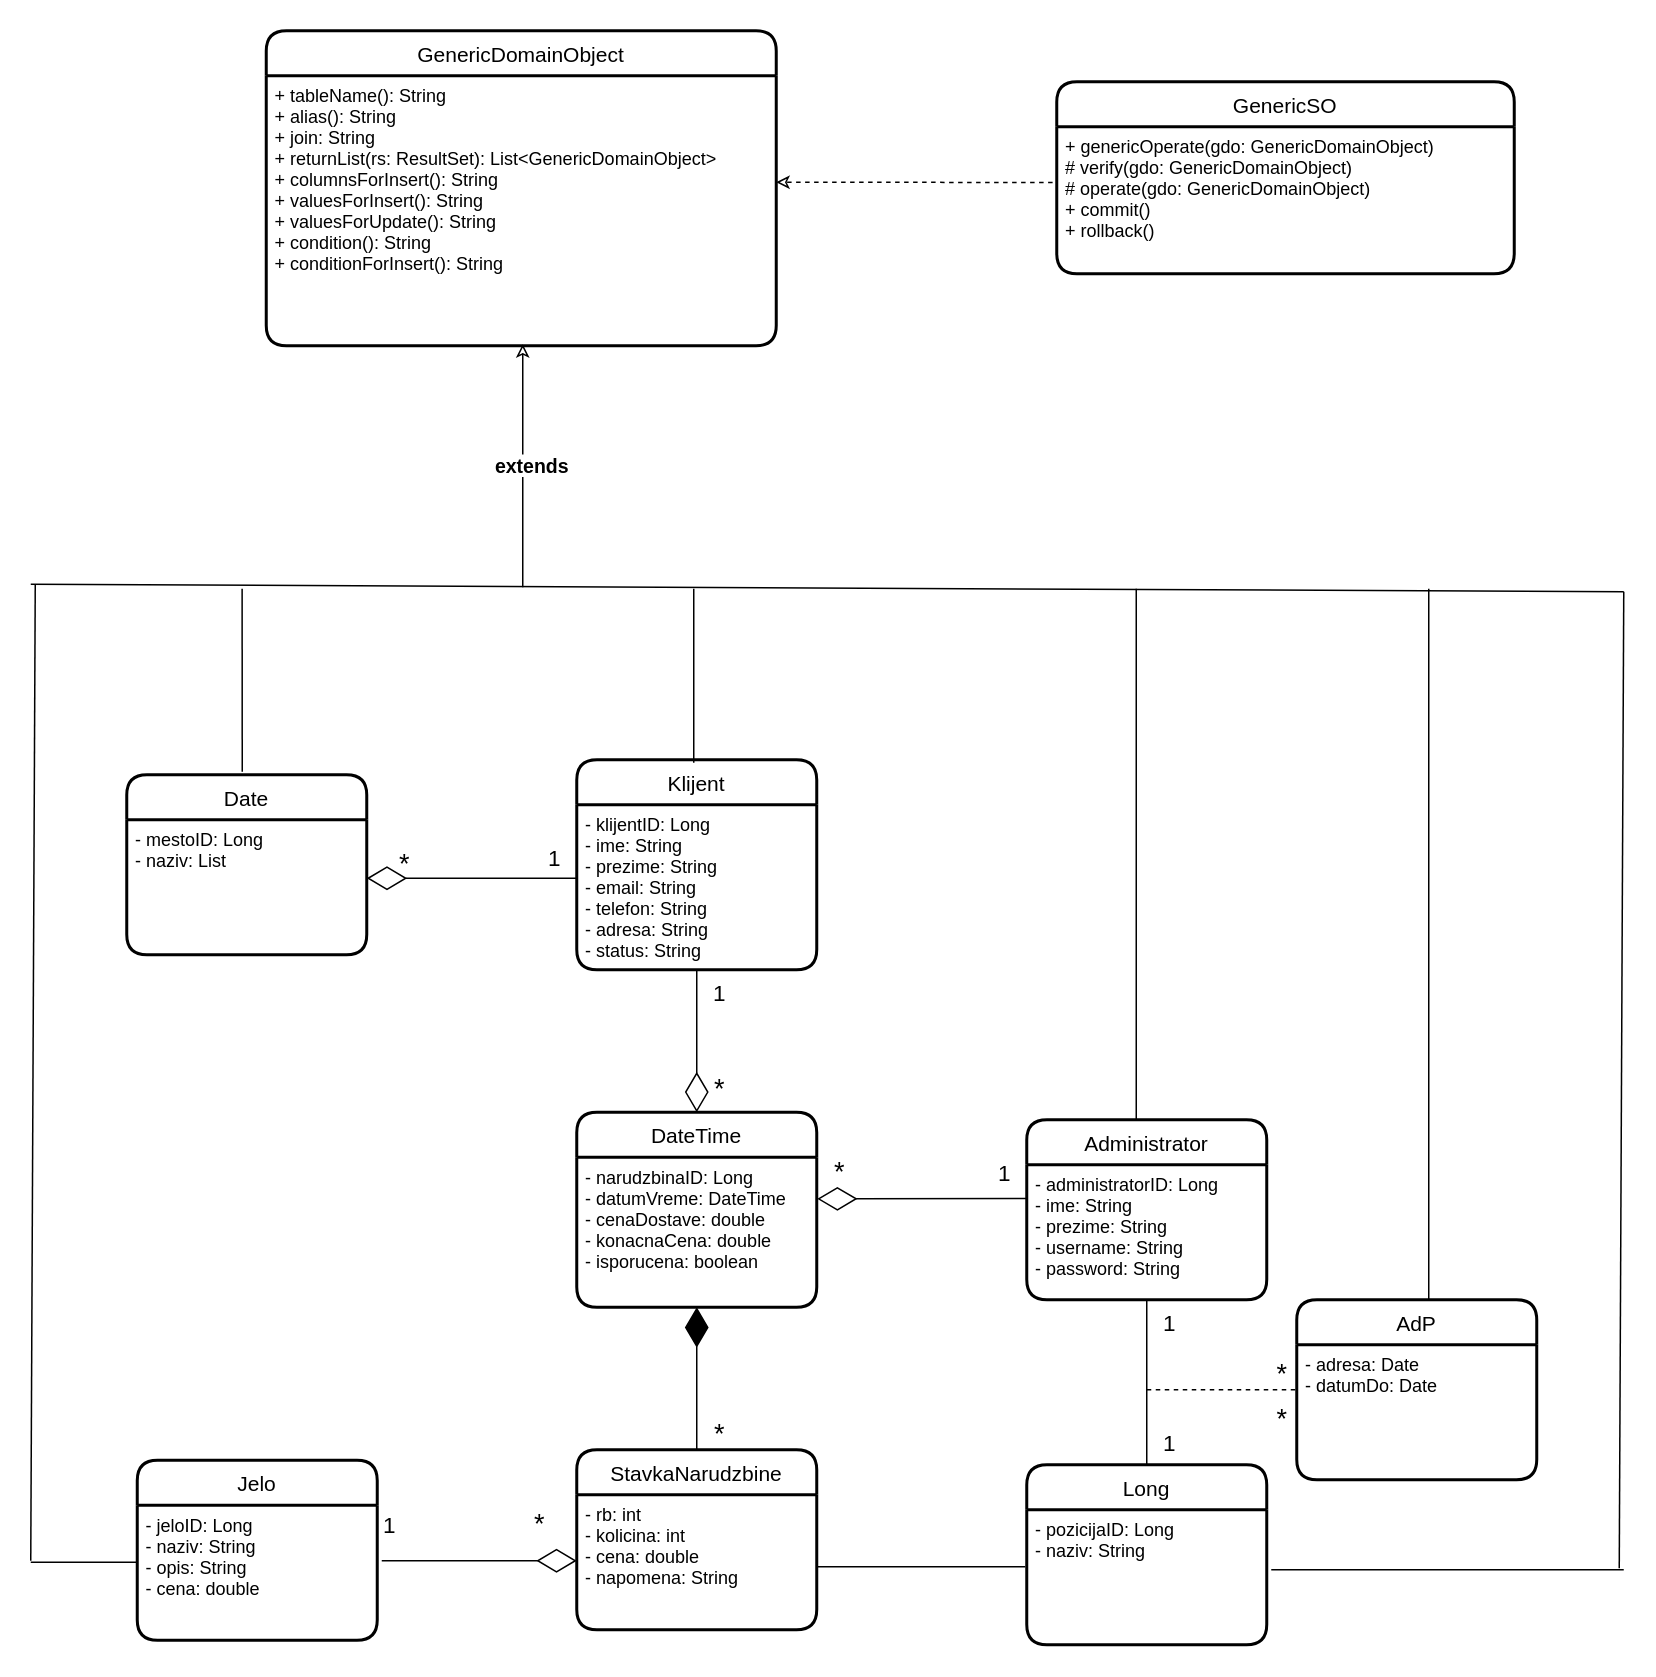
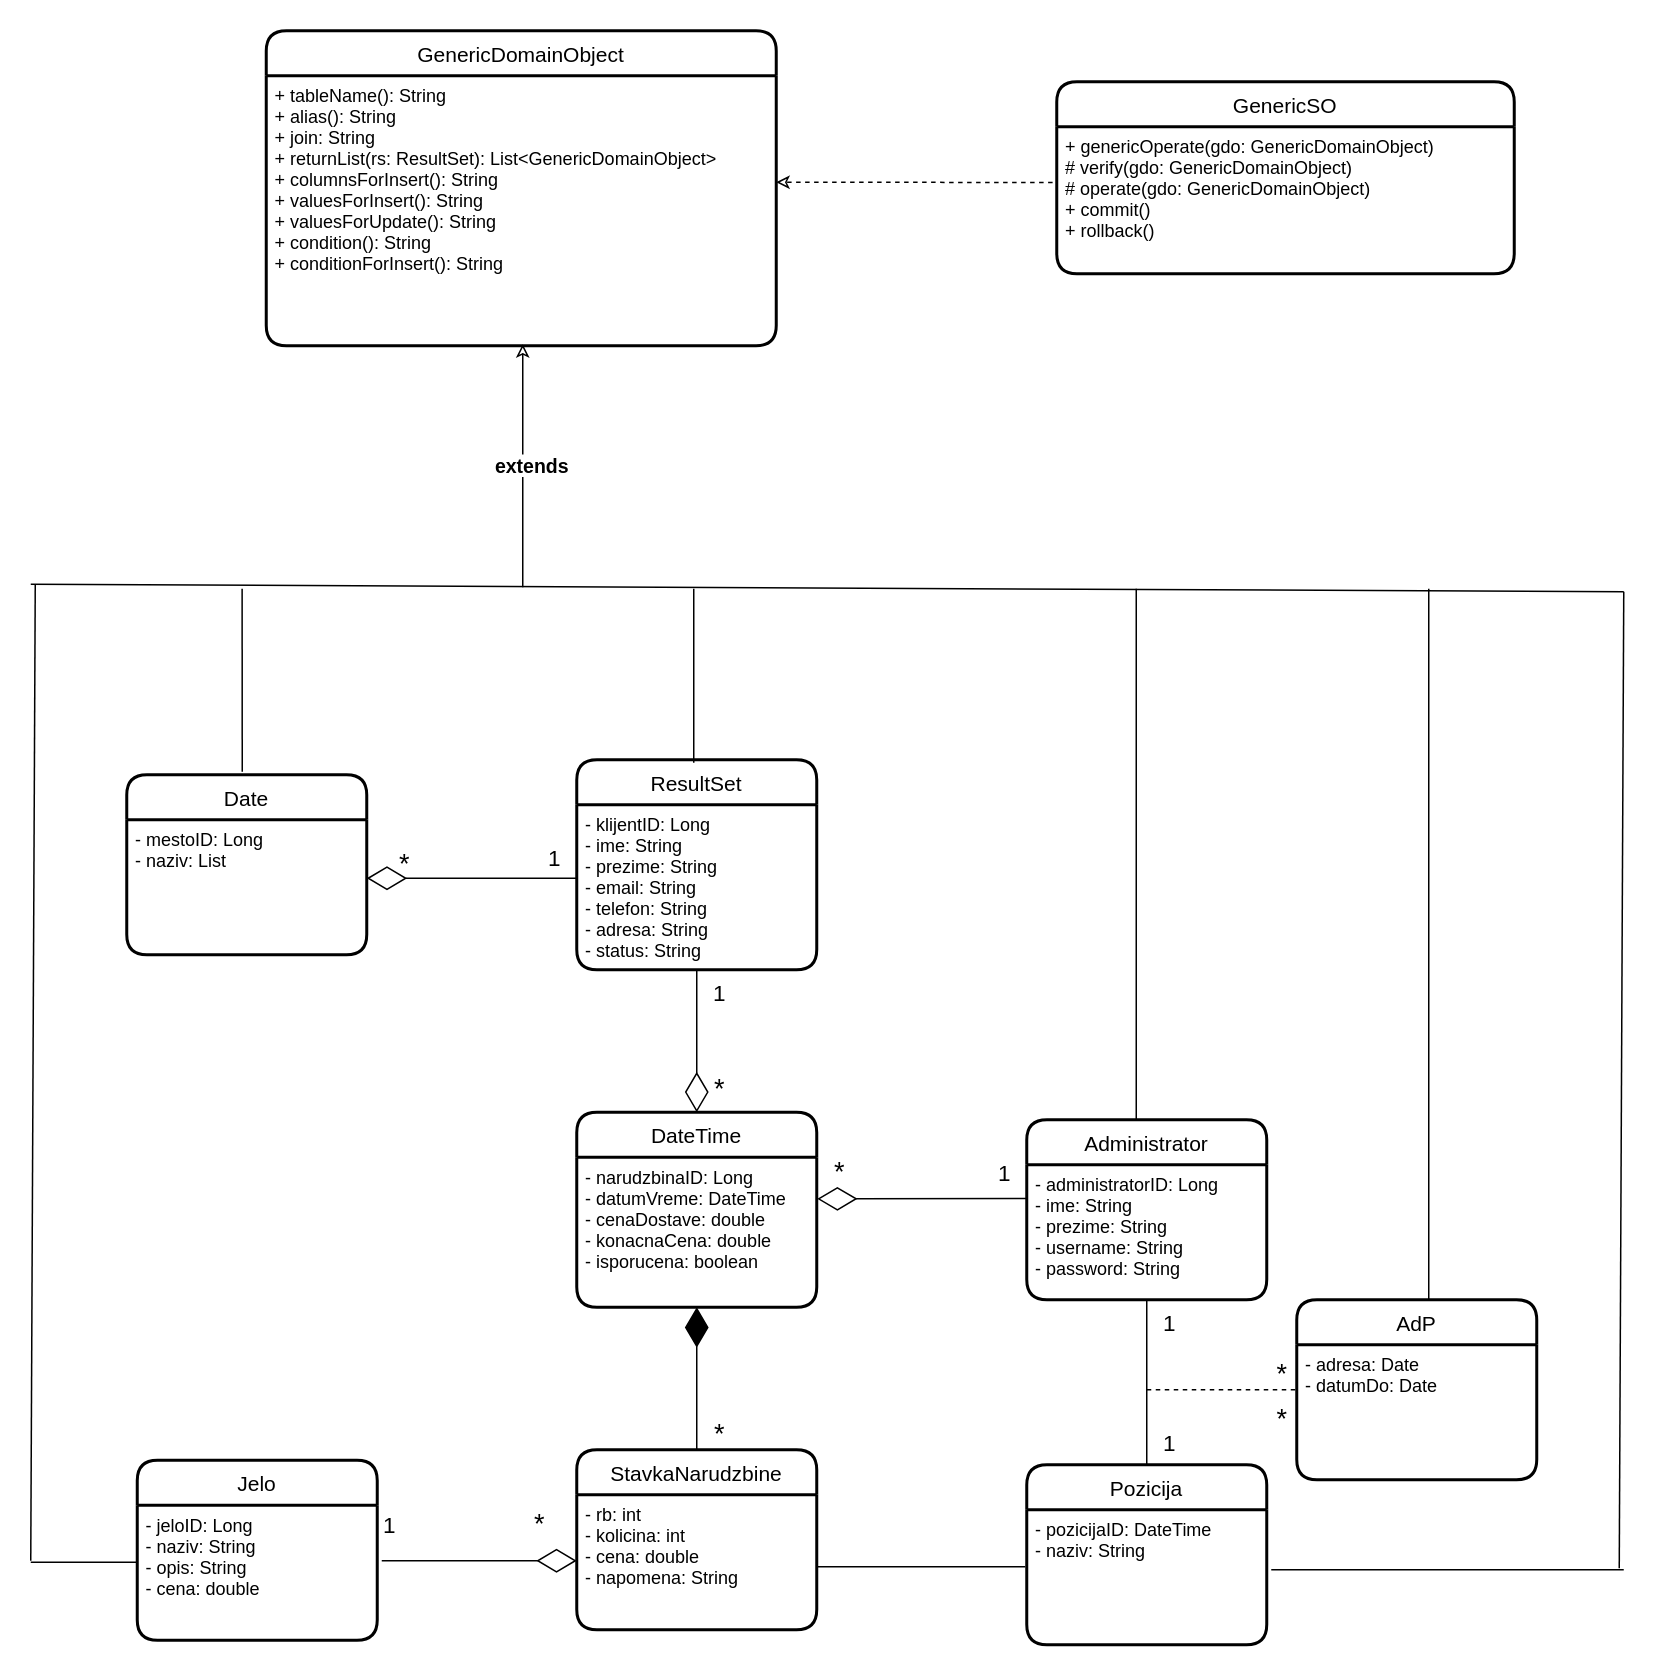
(696, 784) -> (696, 784)
(1146, 1489) -> (1146, 1489)
(1114, 1530) -> (1132, 1530)
